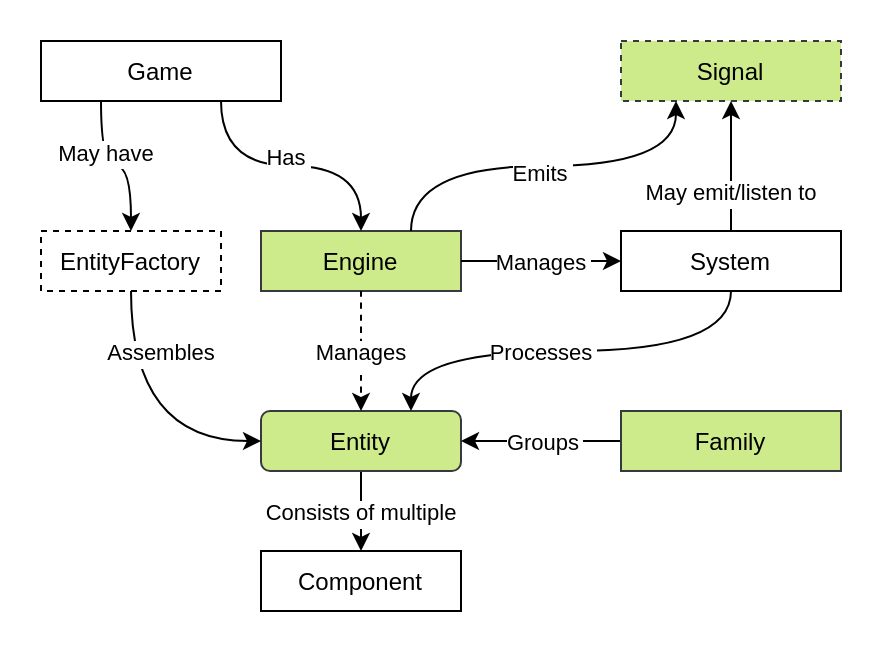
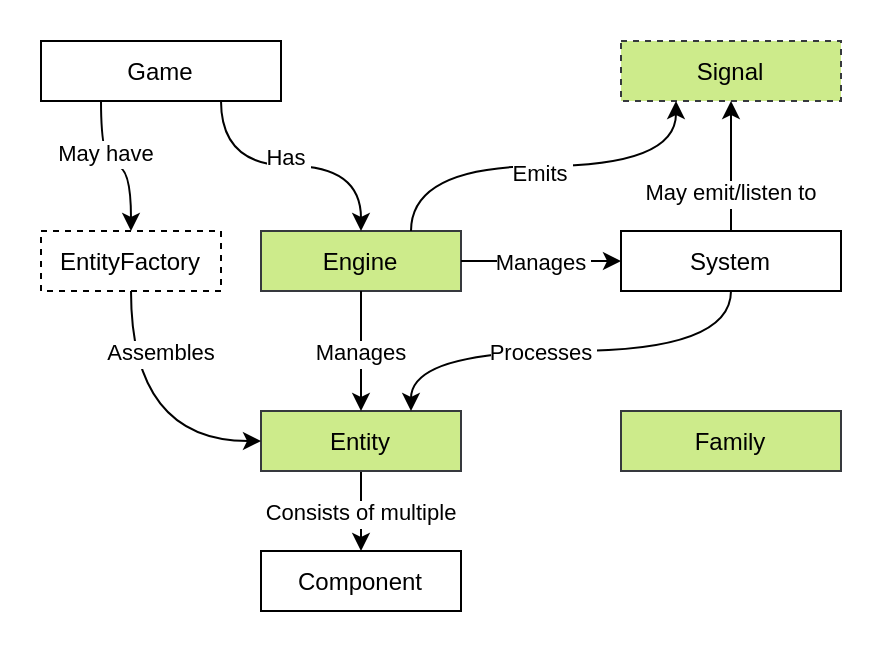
(361, 319) -> (361, 319)
(361, 441) -> (361, 441)
(547, 441) -> none
